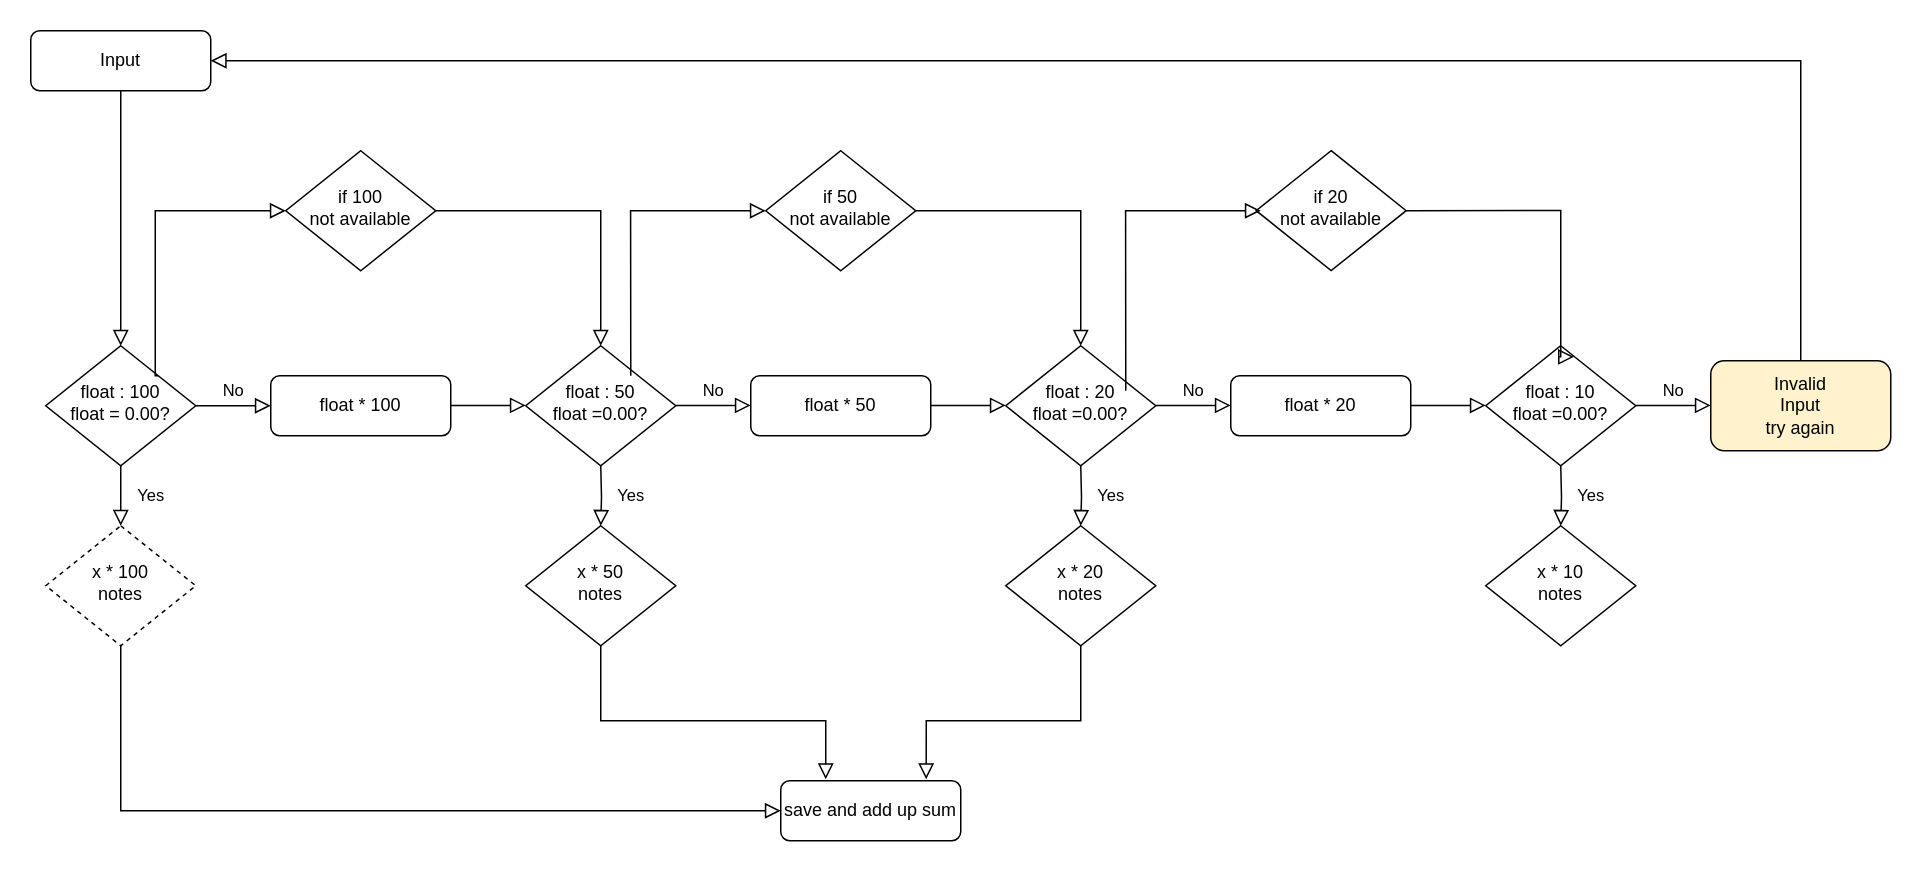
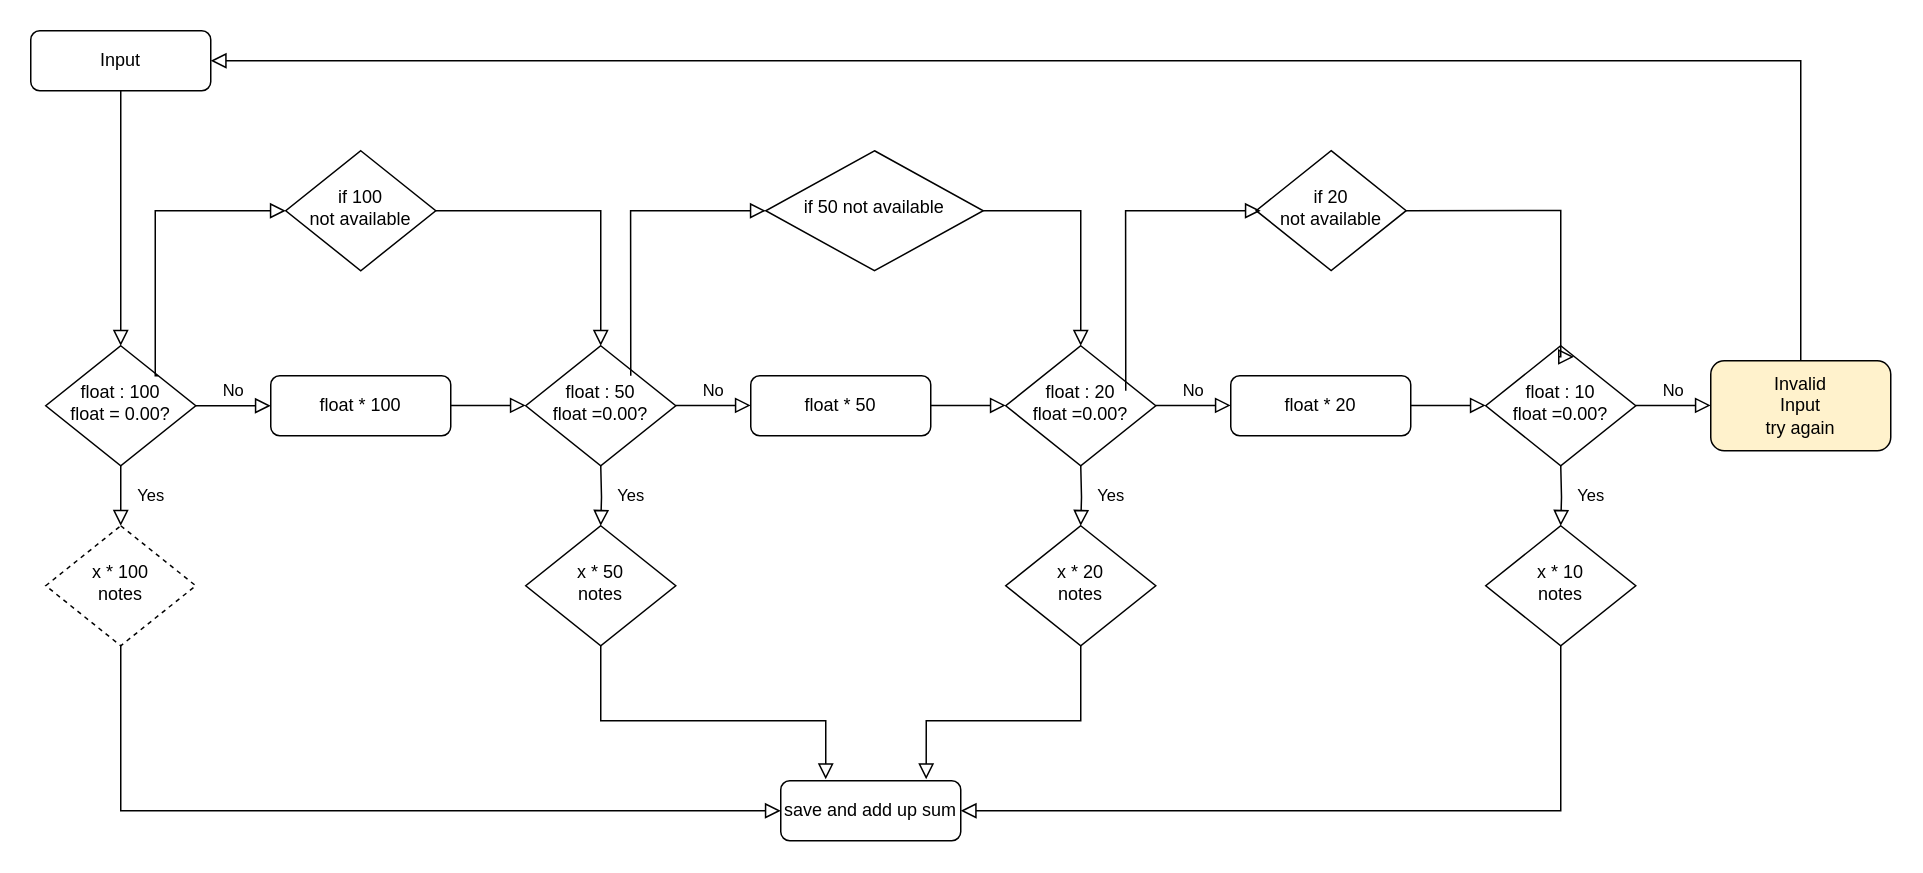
(841, 211) -> (875, 211)
none -> (1351, 811)
